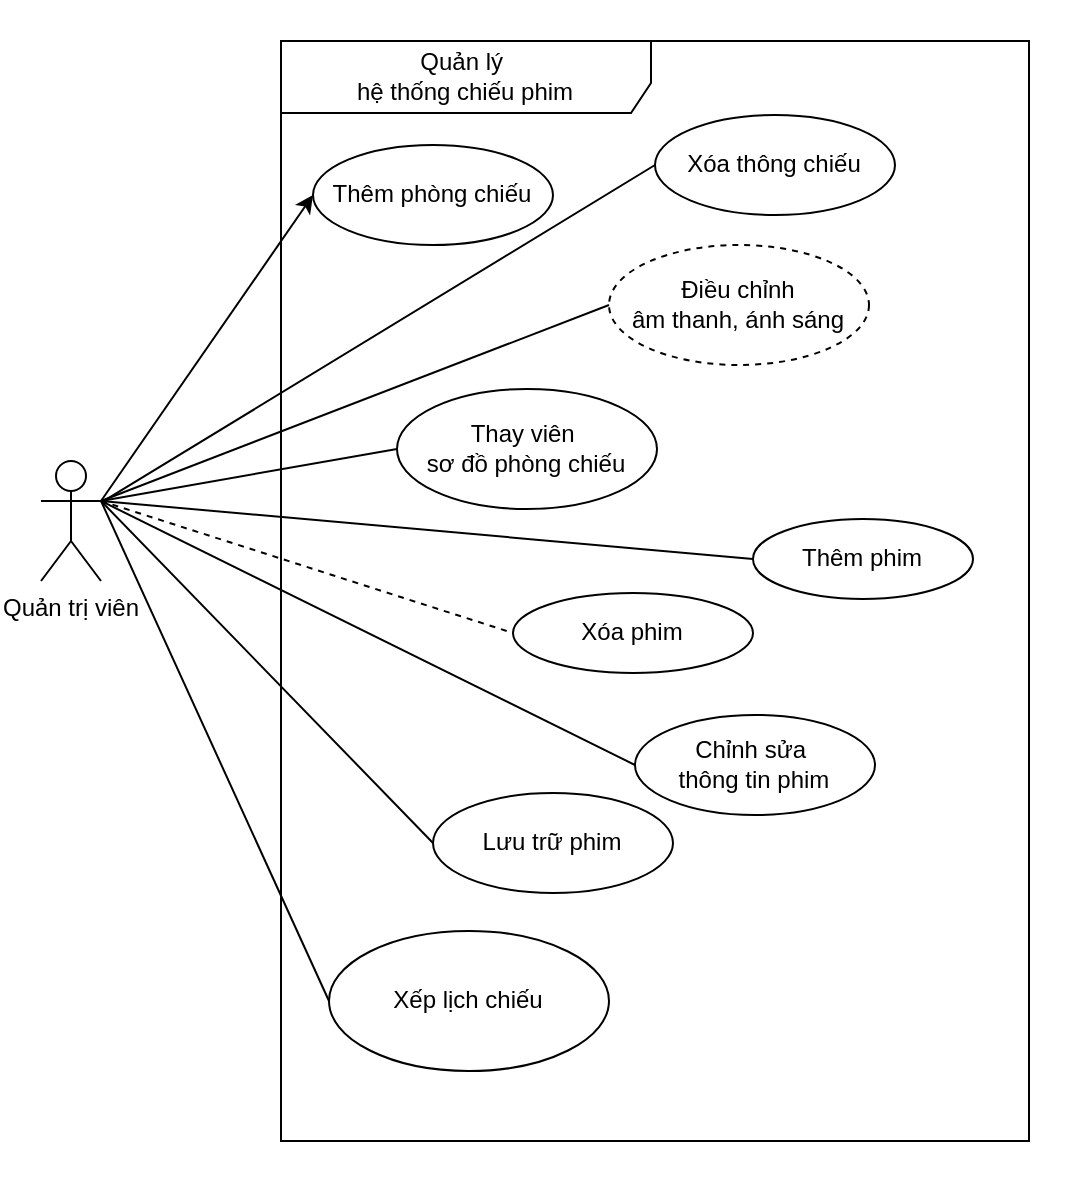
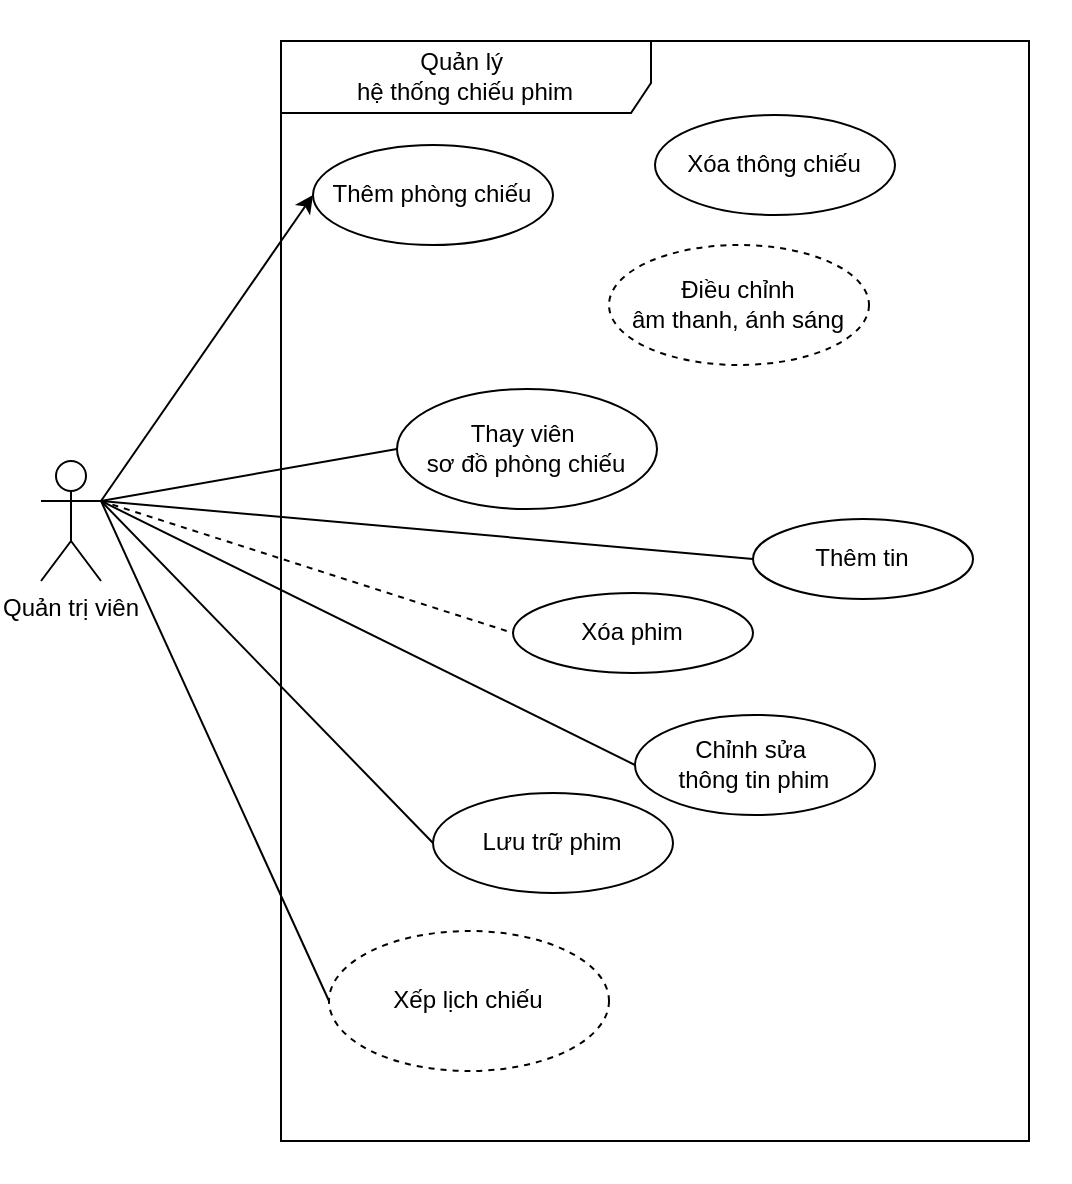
(469, 278) -> none
(366, 399) -> none
(863, 559) -> (863, 559)
(469, 1001) -> (469, 1001)
